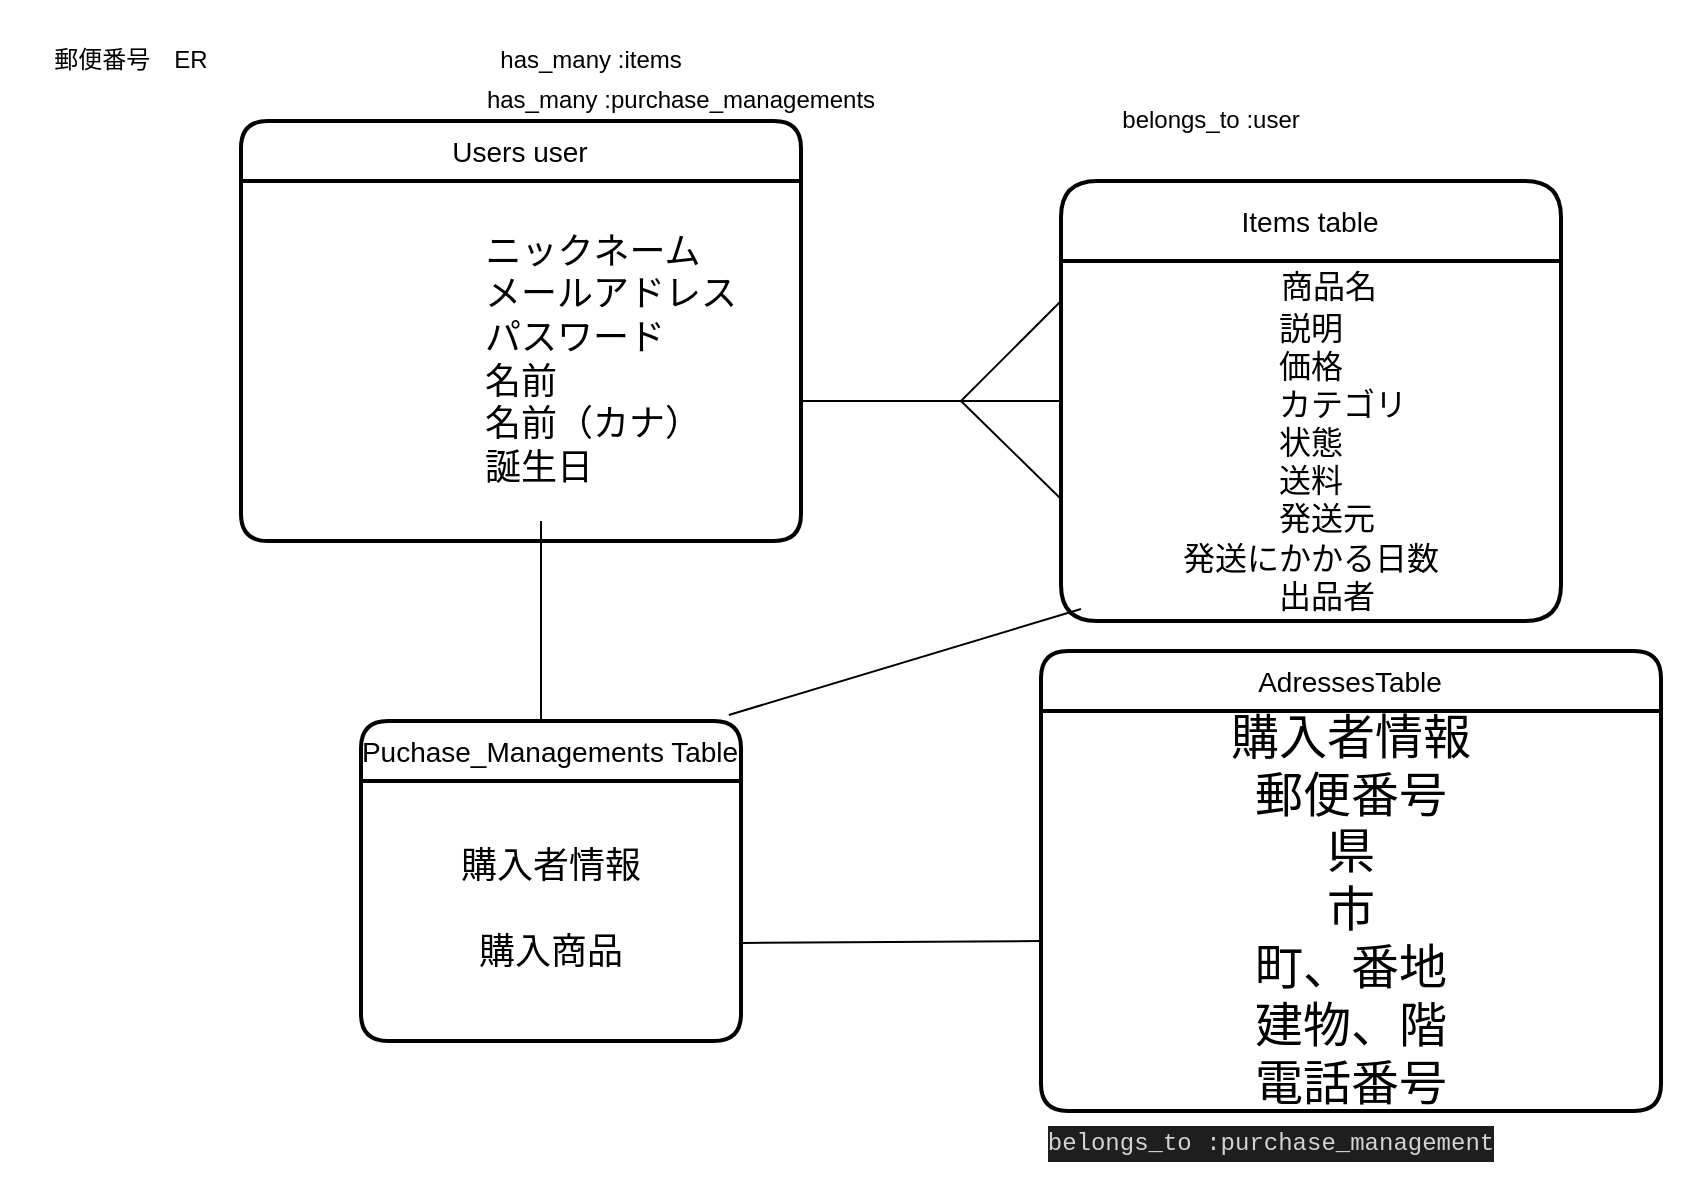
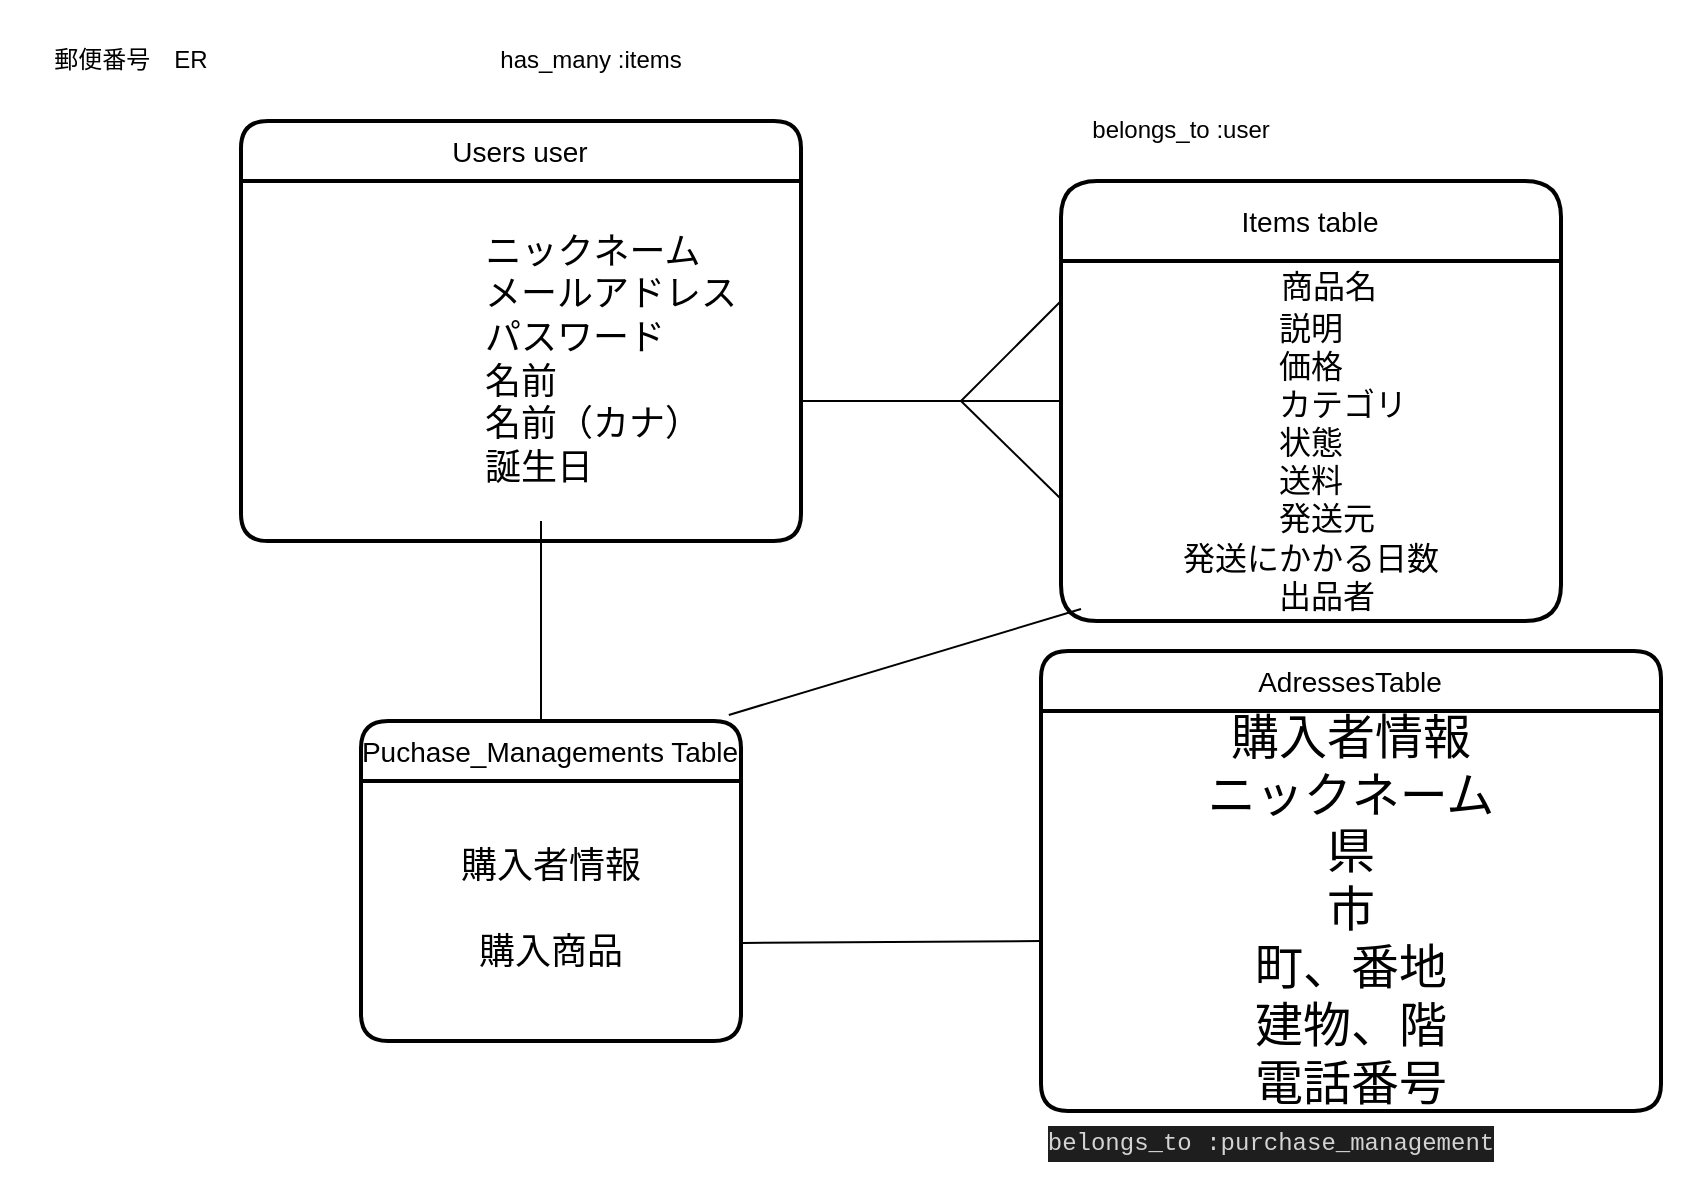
(681, 101) -> none
(1211, 121) -> (1181, 131)
(1352, 911) -> (1352, 911)
